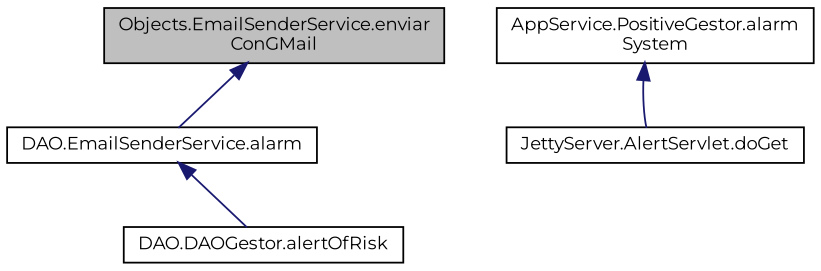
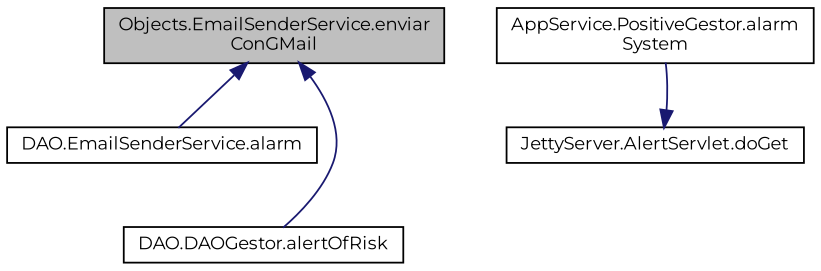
(644, 104) -> (667, 86)
(219, 201) -> (334, 158)
